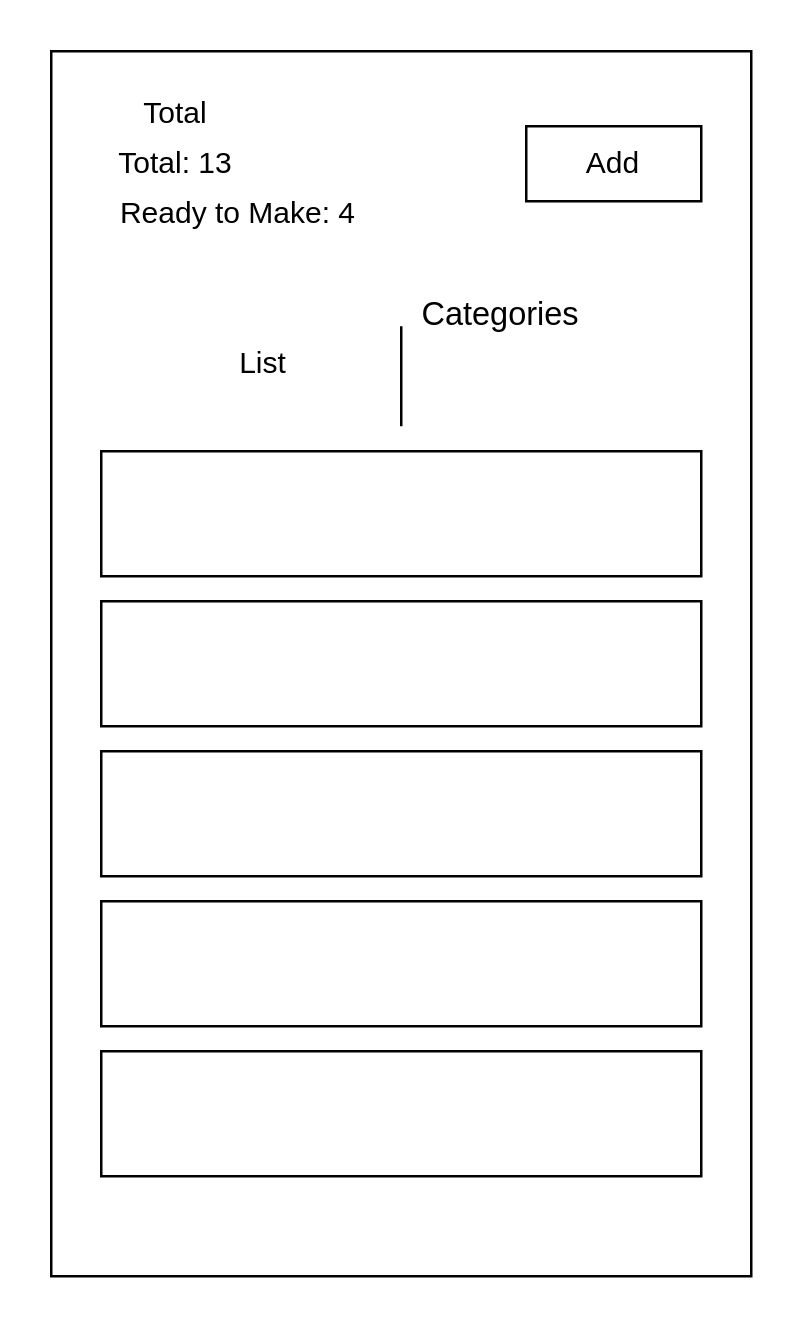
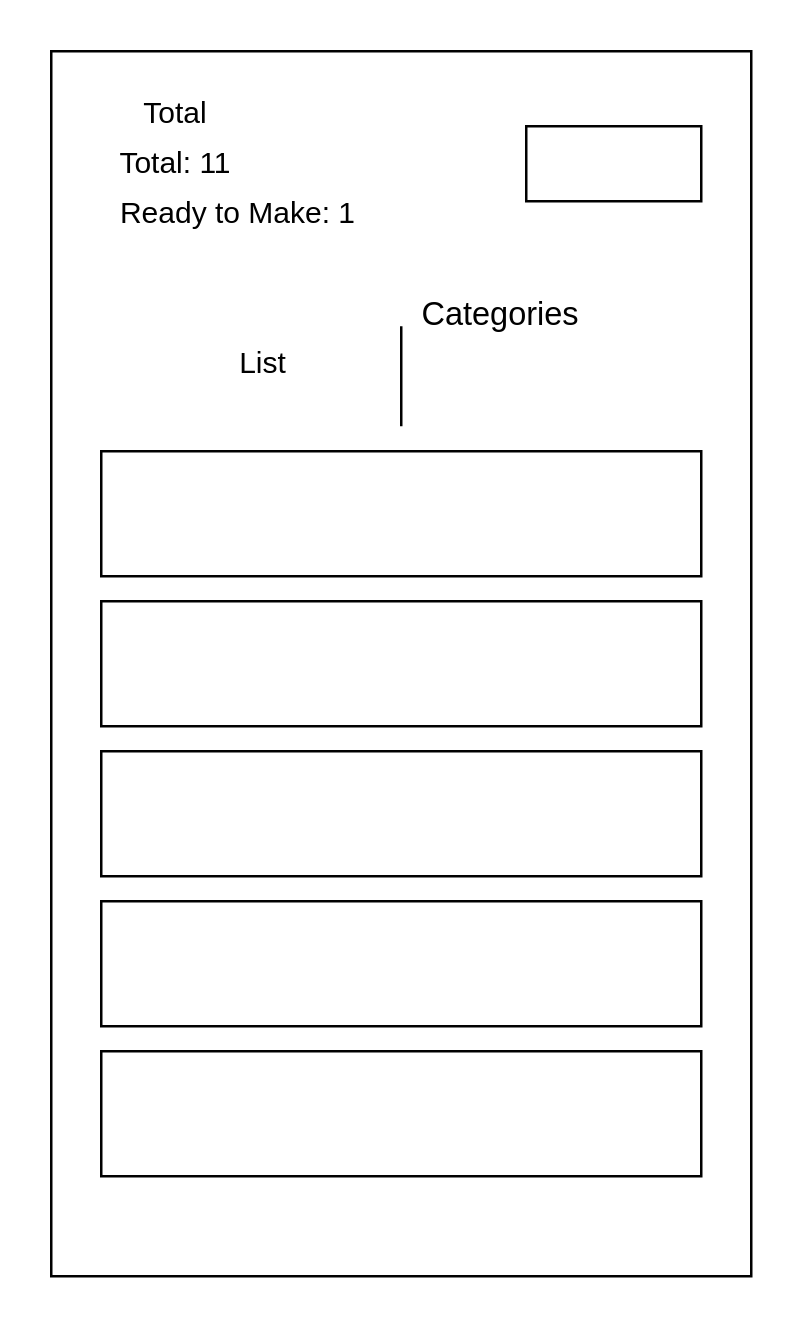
(176, 164) -> (176, 164)
(614, 164) -> none
(239, 214) -> (239, 214)
